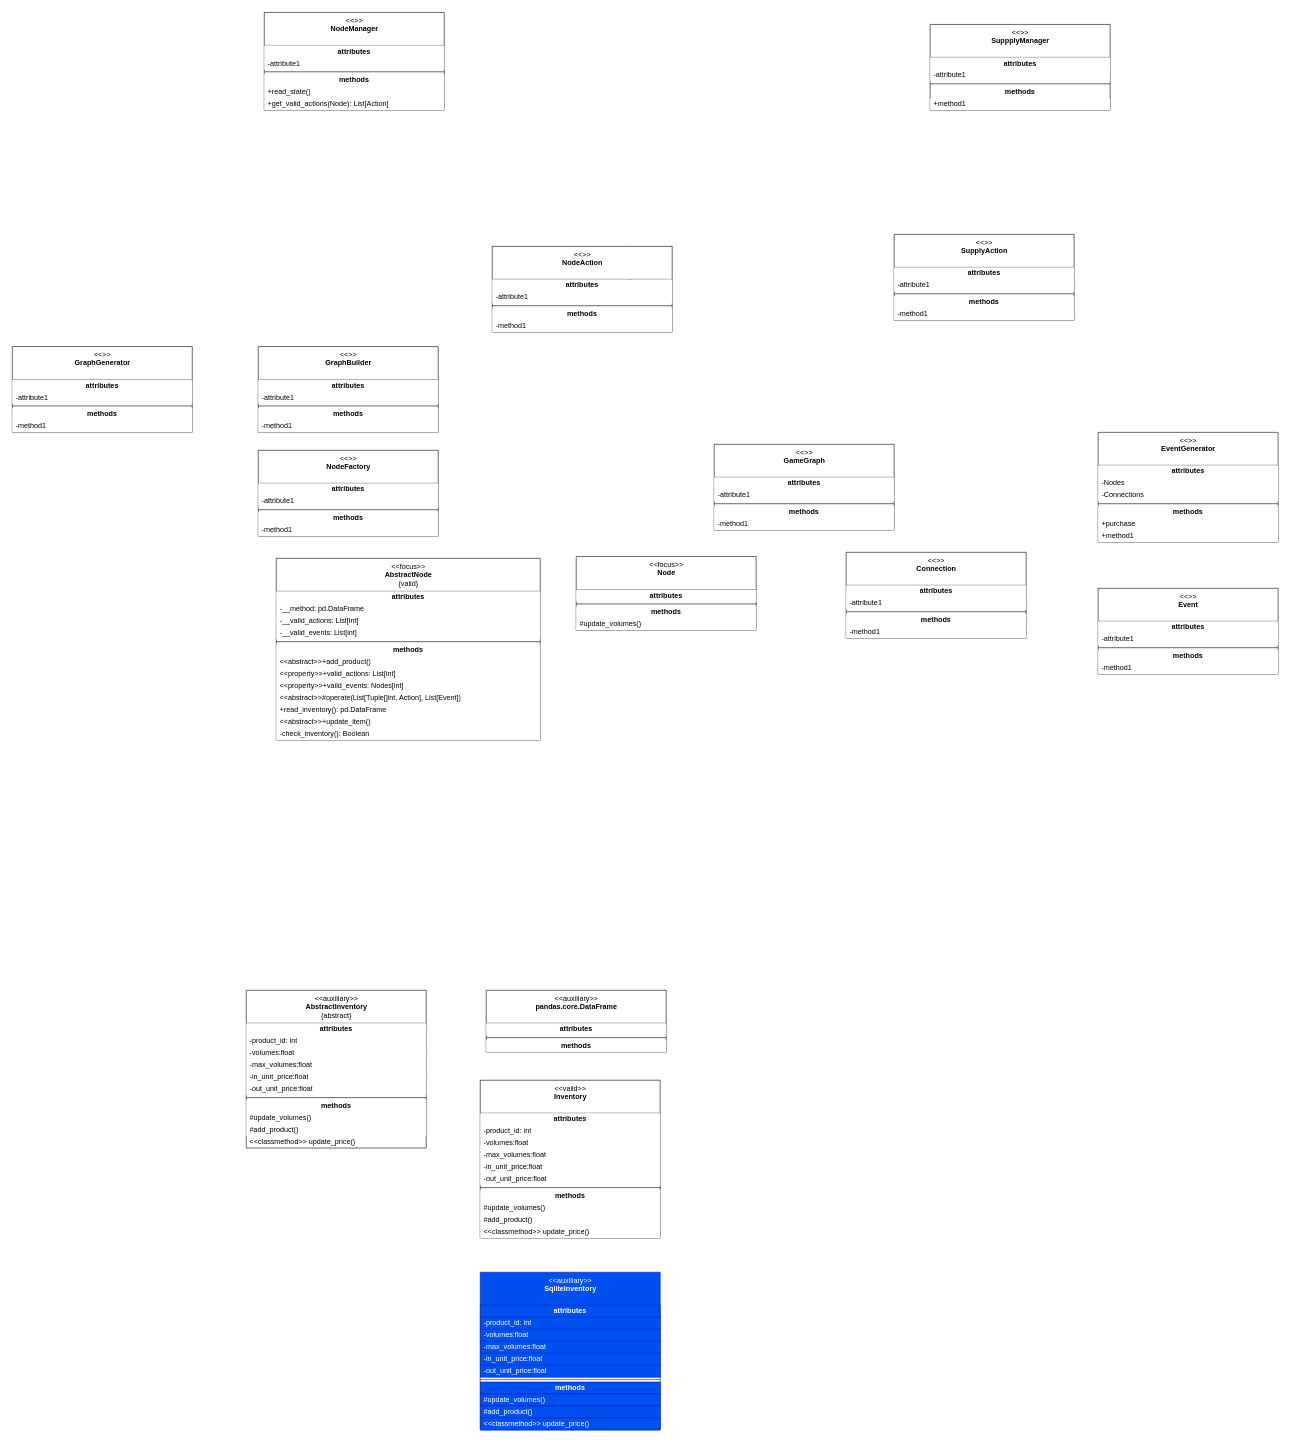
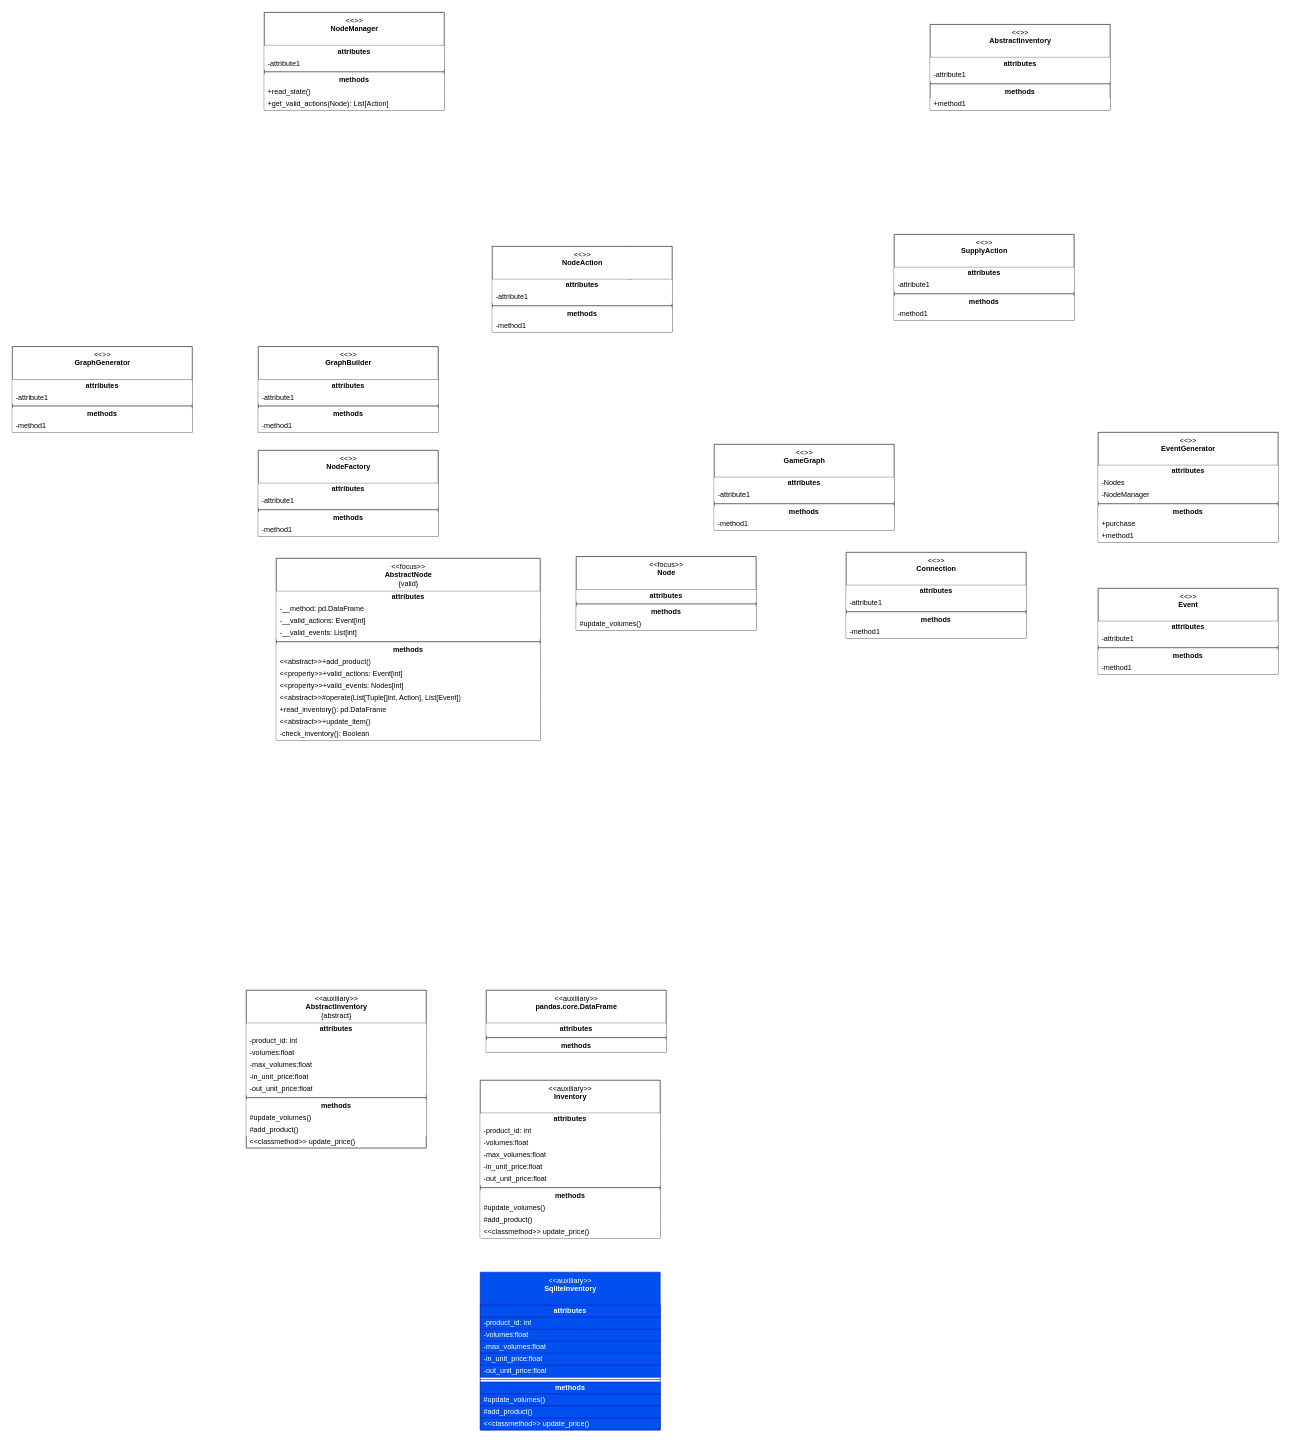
(1021, 37) -> (1021, 37)
(1125, 495) -> (1126, 495)
(328, 621) -> (331, 621)
(348, 674) -> (351, 674)
(571, 1093) -> (571, 1093)
